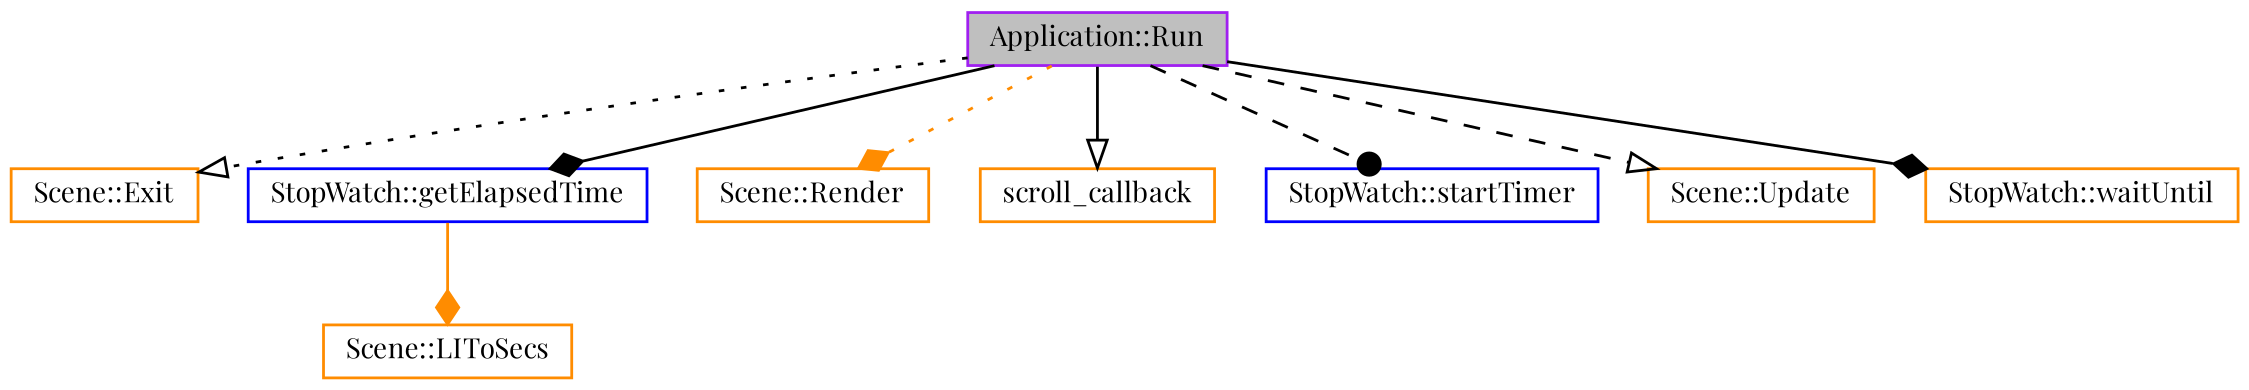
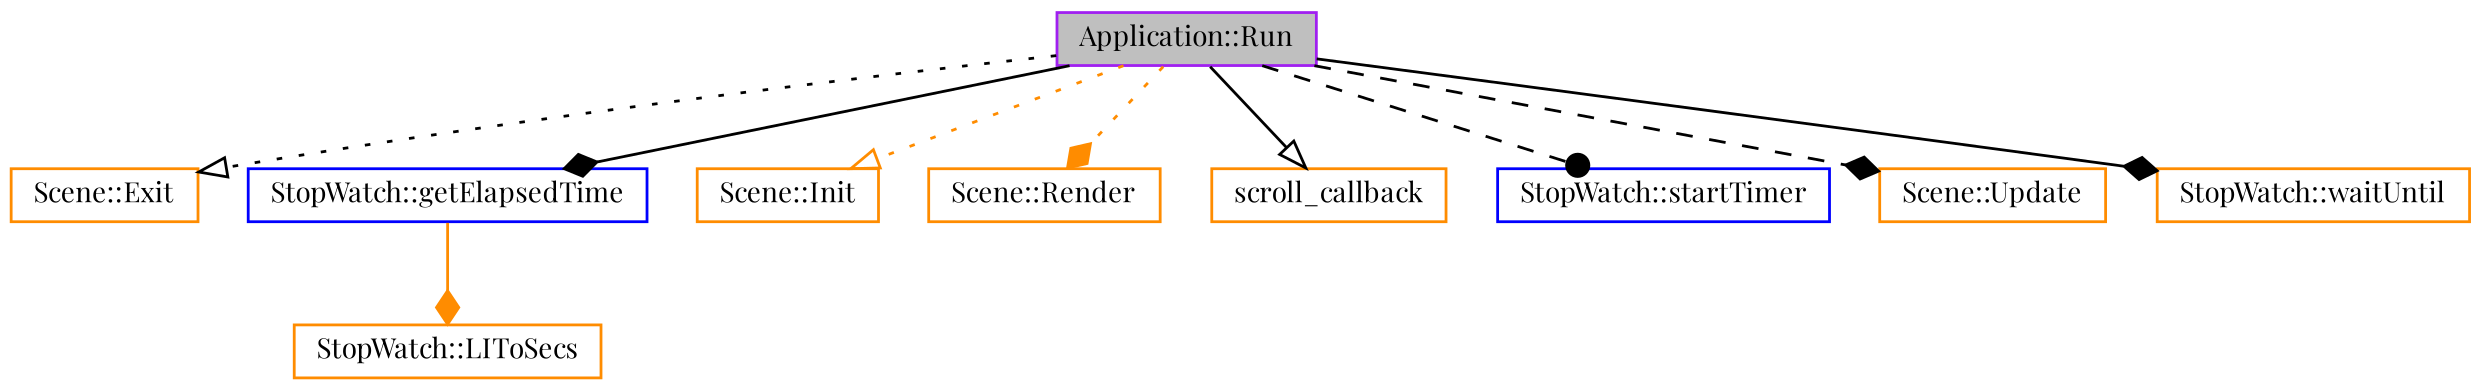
(1416, 114) -> (1580, 115)
none -> (788, 195)
(448, 351) -> (448, 351)
